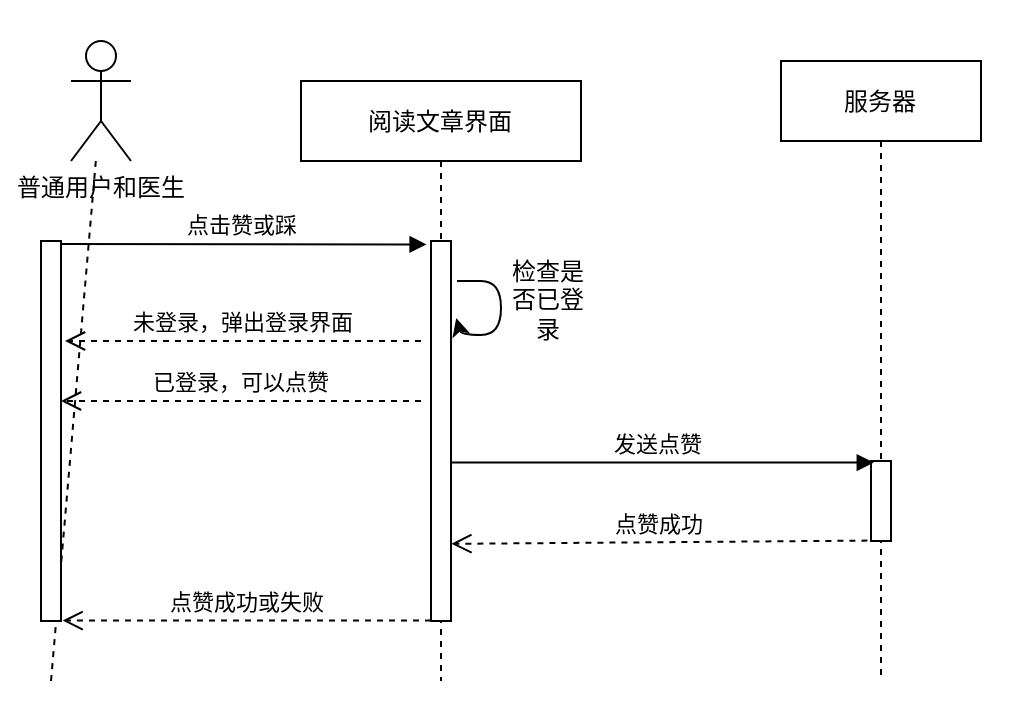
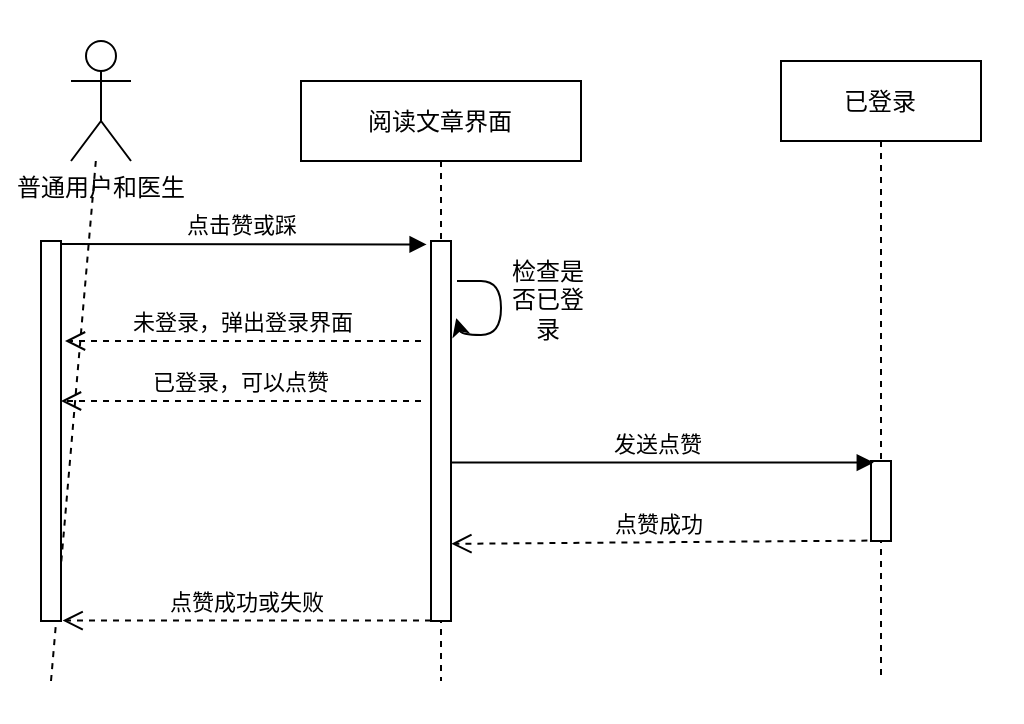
(880, 102) -> (880, 102)
